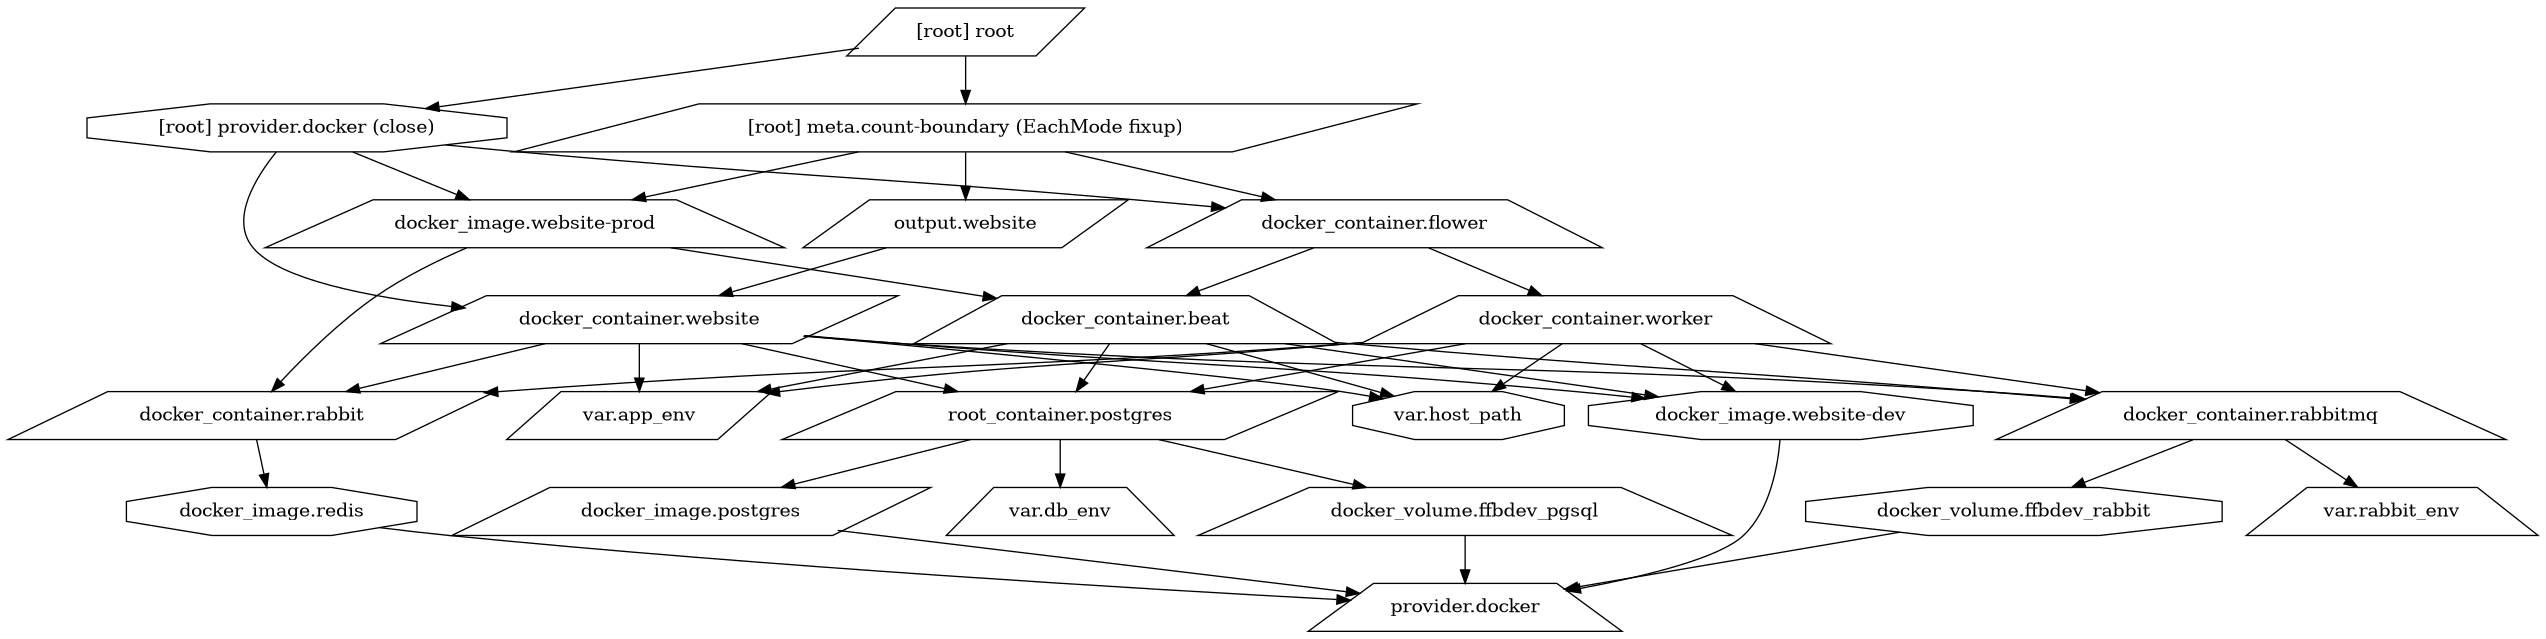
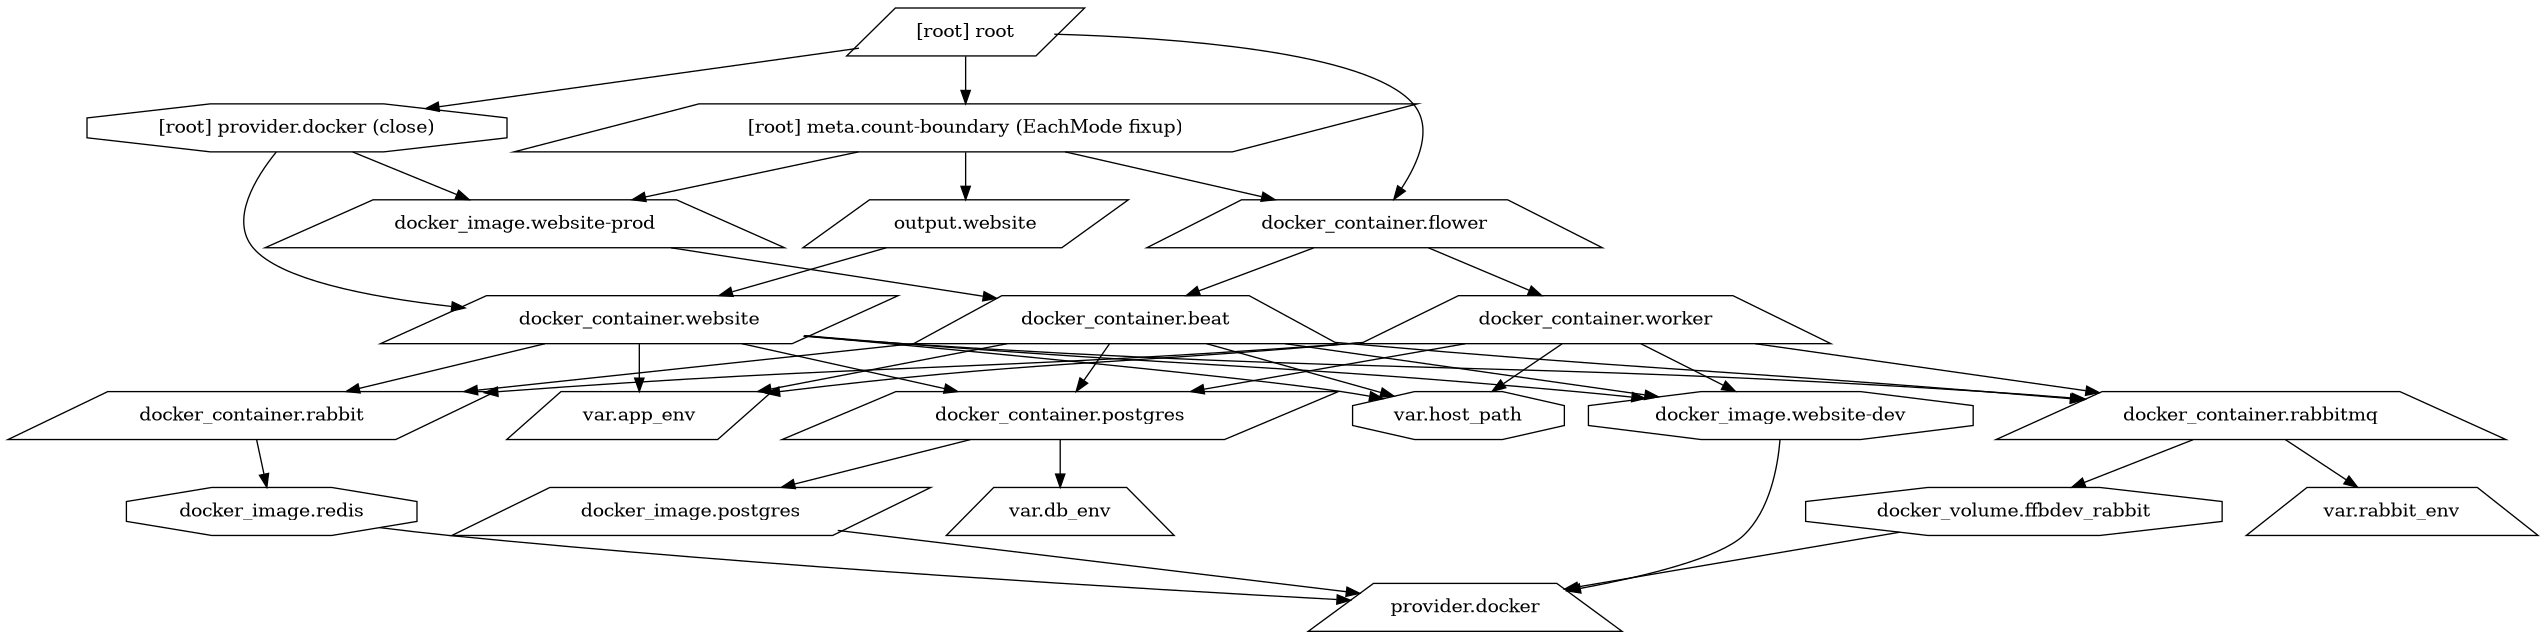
(829, 176) -> (1284, 55)
(366, 304) -> (695, 367)
(1060, 416) -> (1060, 416)
(1465, 511) -> none
